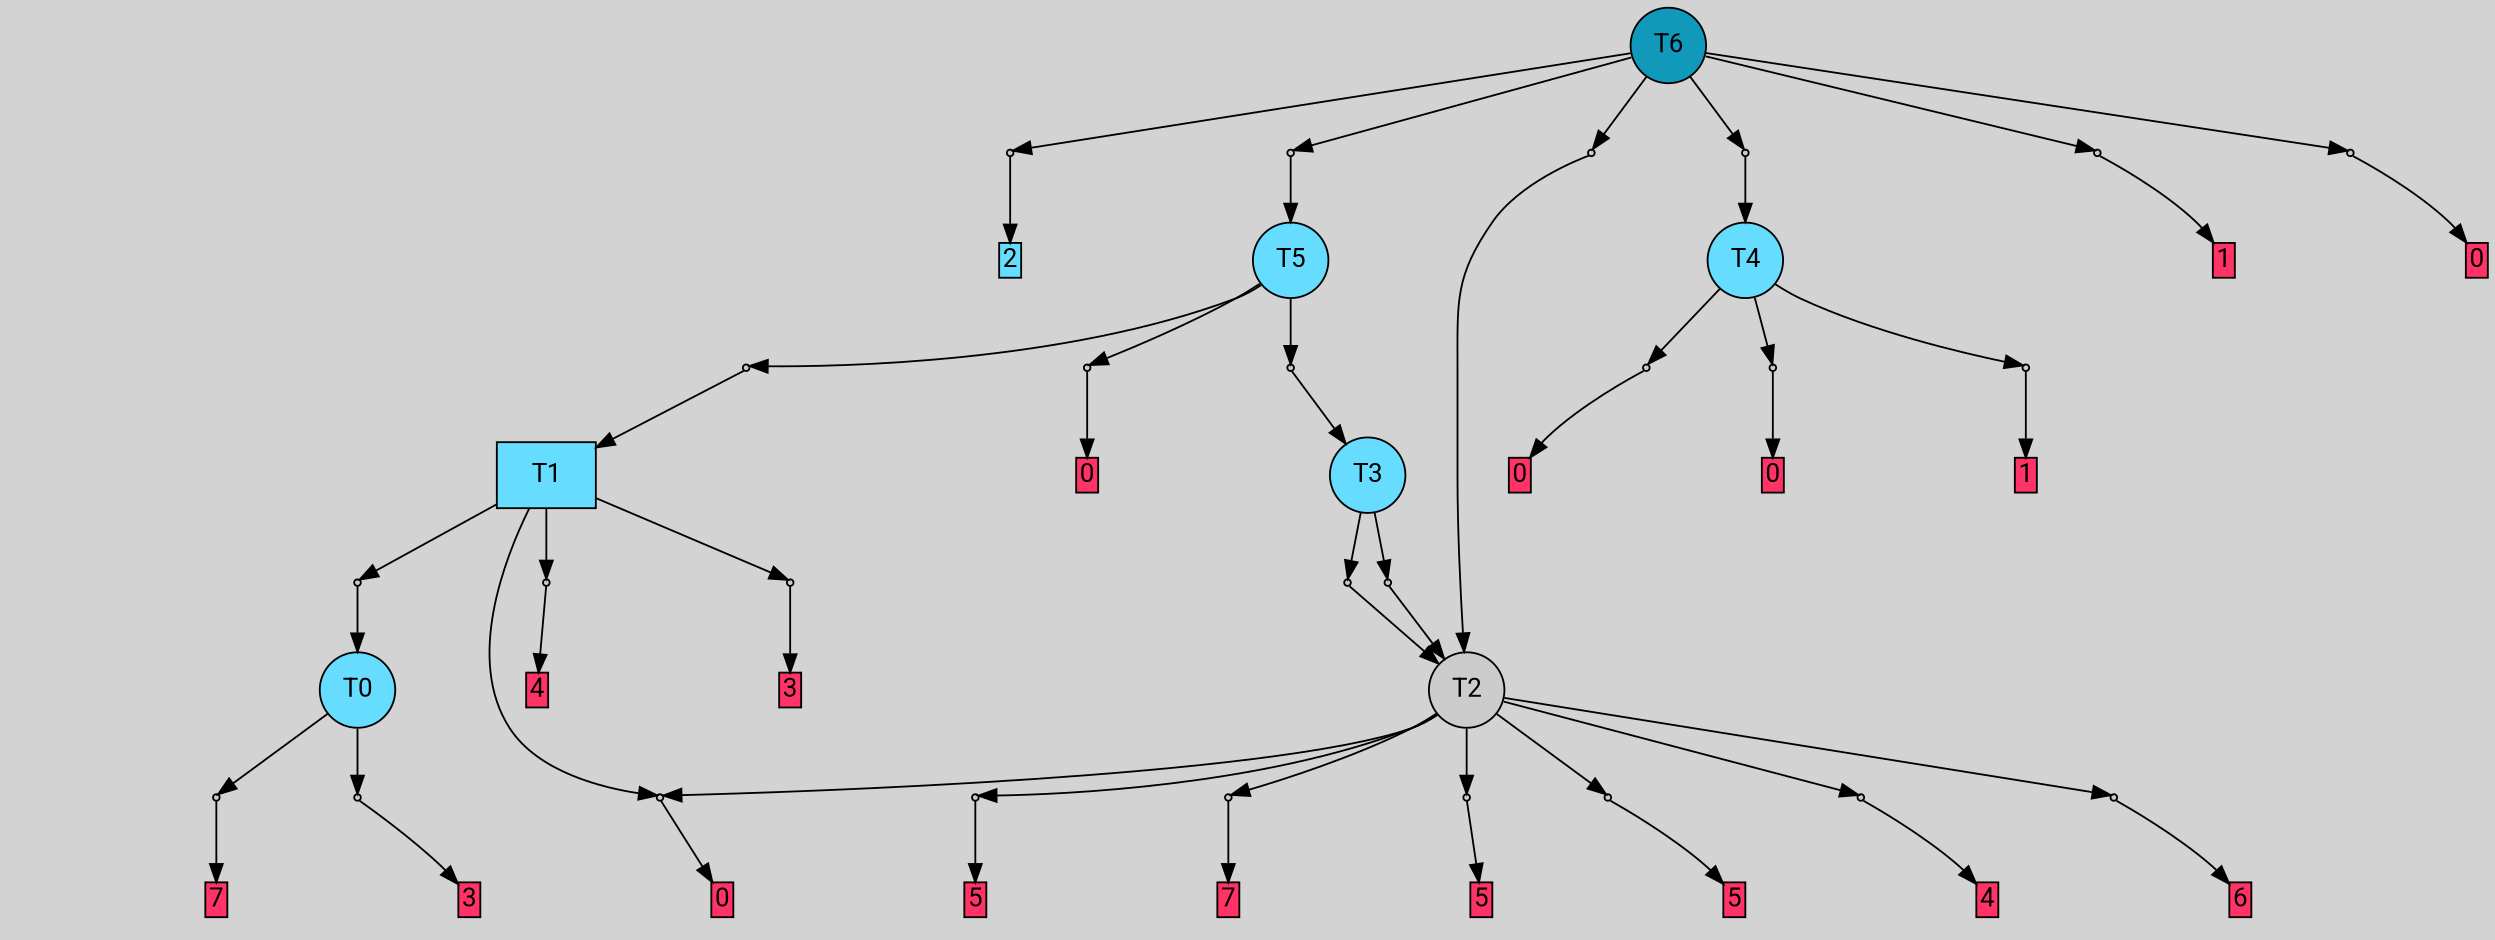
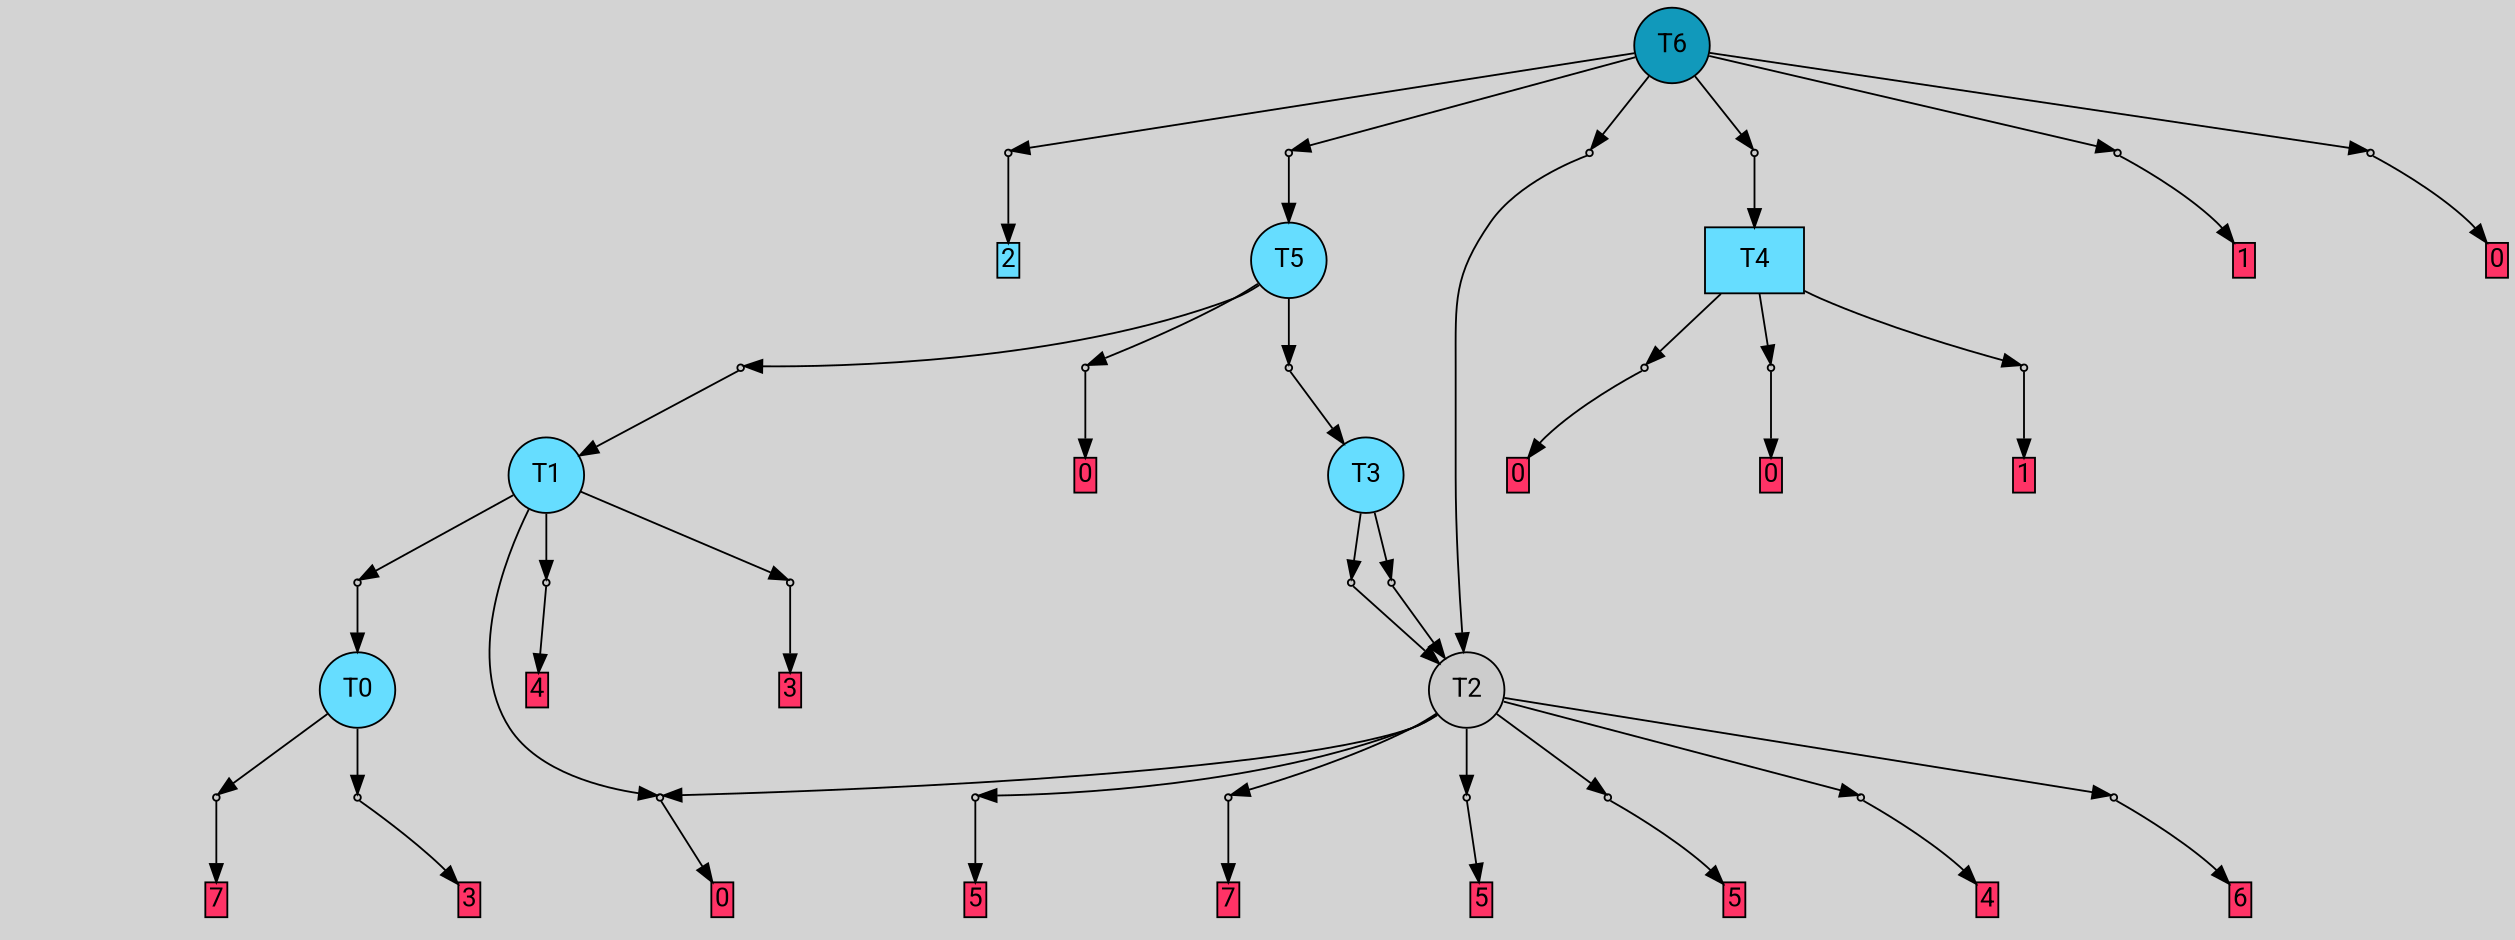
(1745, 260) -> (1754, 260)
(546, 475) -> (546, 475)
